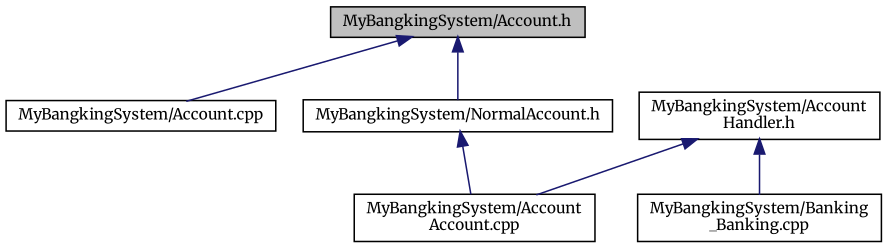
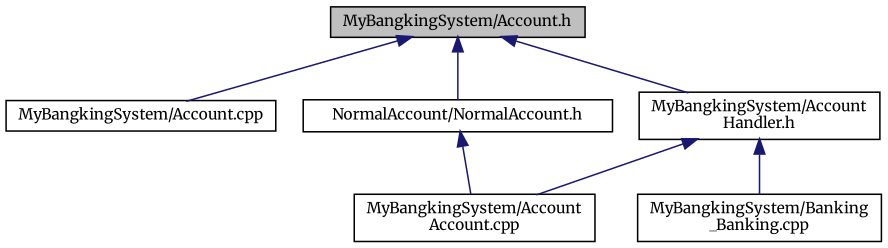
none -> (602, 67)
(458, 116) -> (458, 116)
